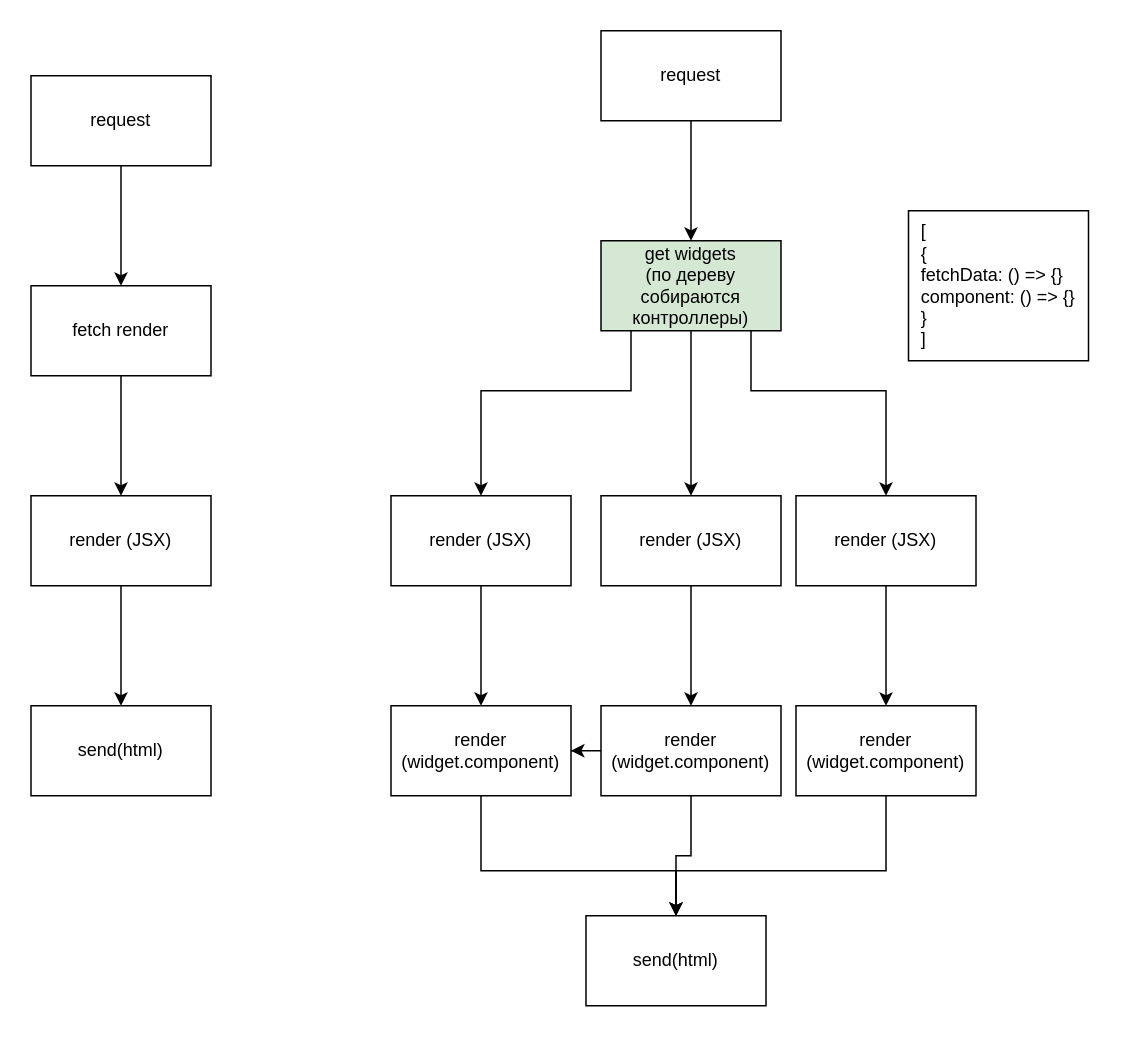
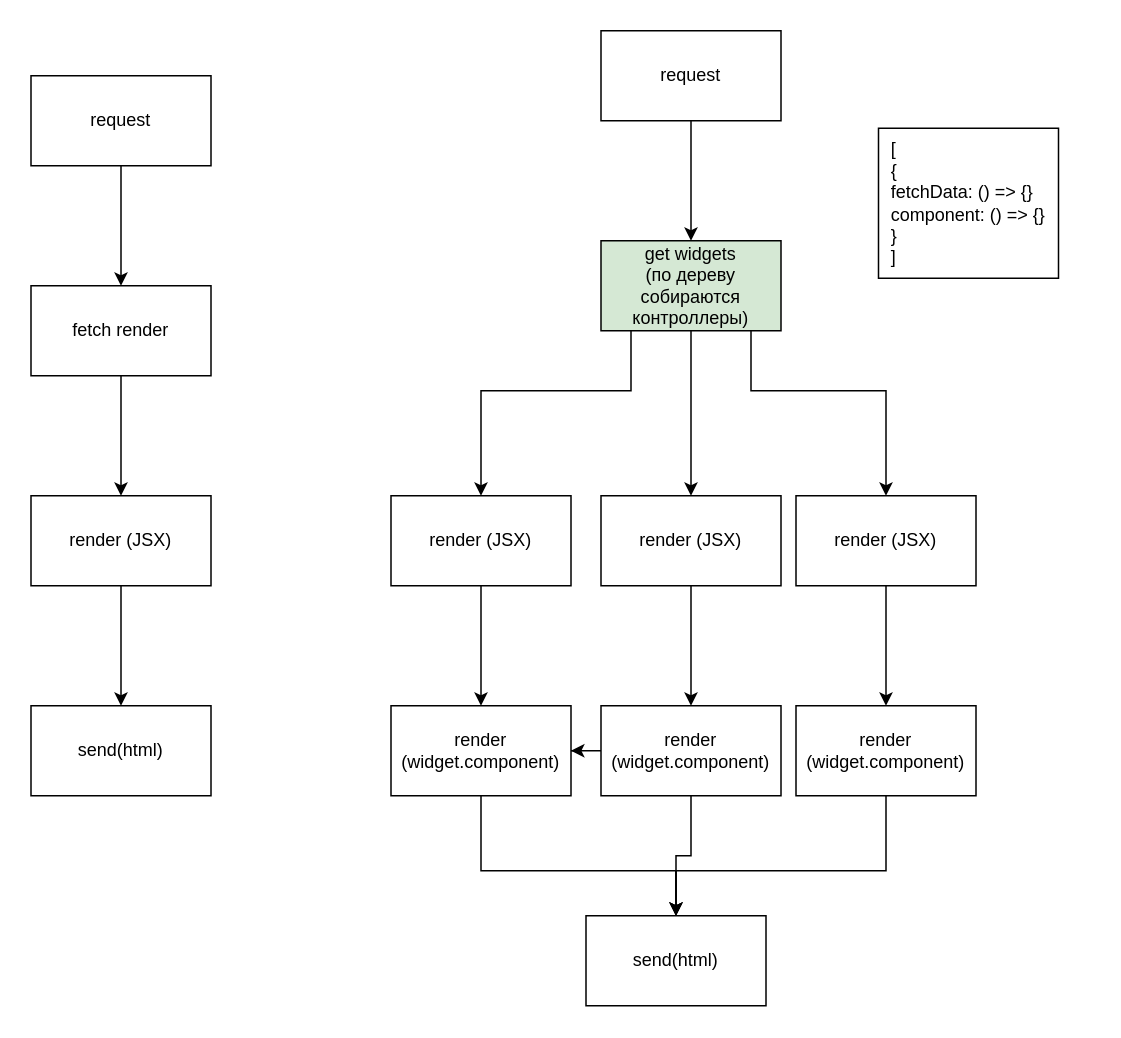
(998, 286) -> (968, 203)
